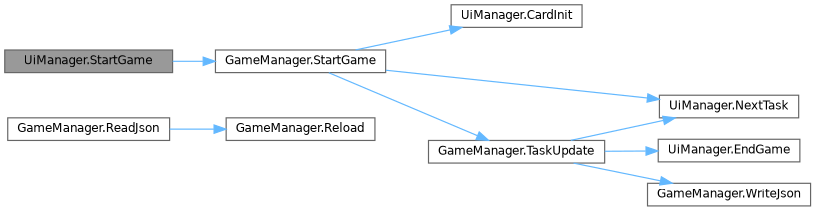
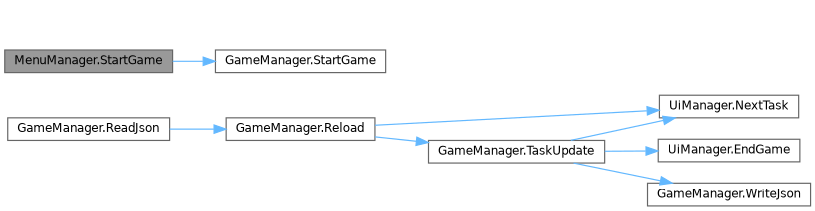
(517, 16) -> none
(89, 61) -> (89, 61)
(517, 84) -> (511, 118)
(403, 104) -> (396, 139)
